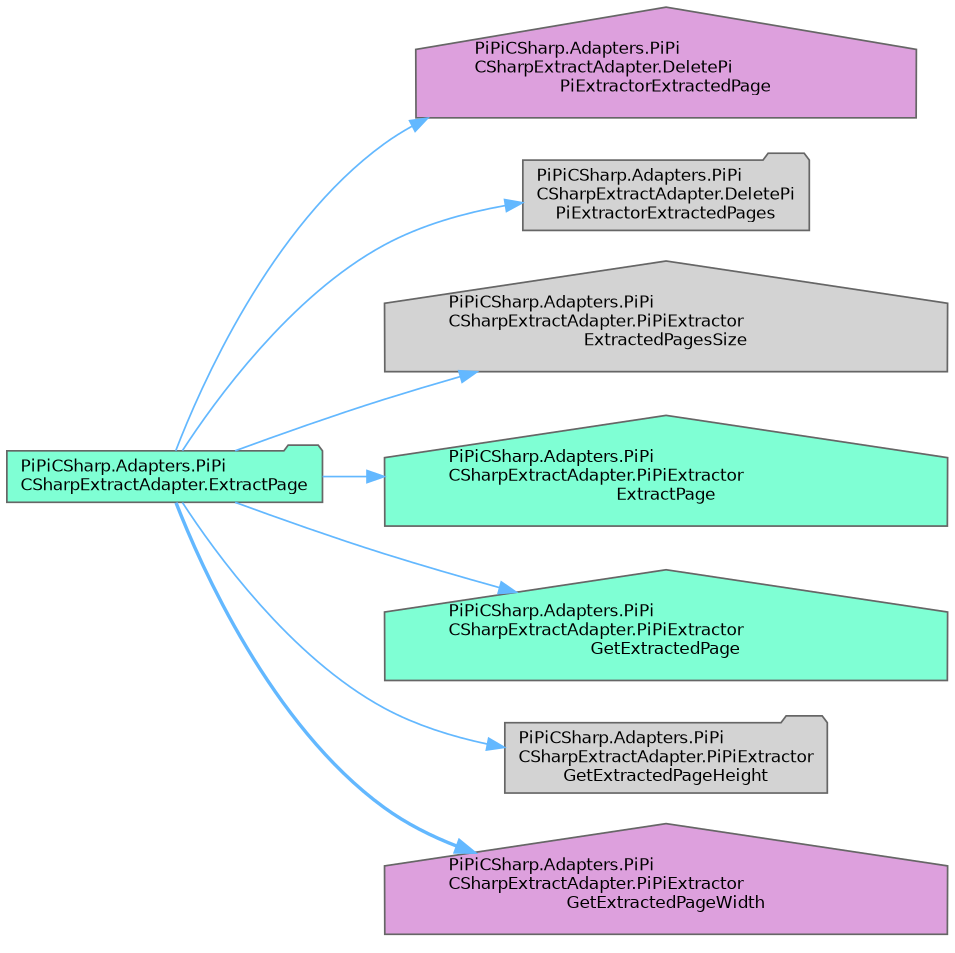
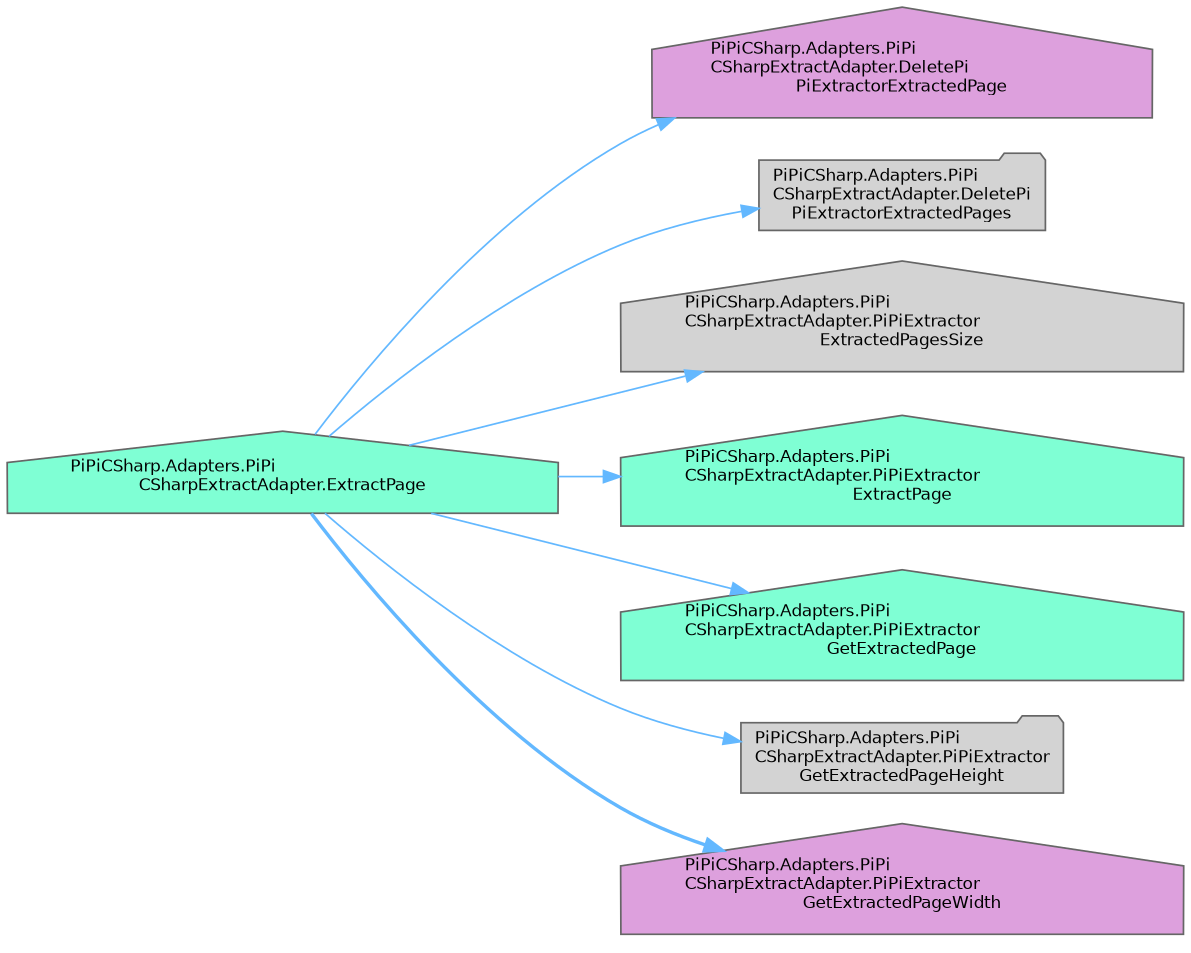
(165, 477) -> (283, 477)
